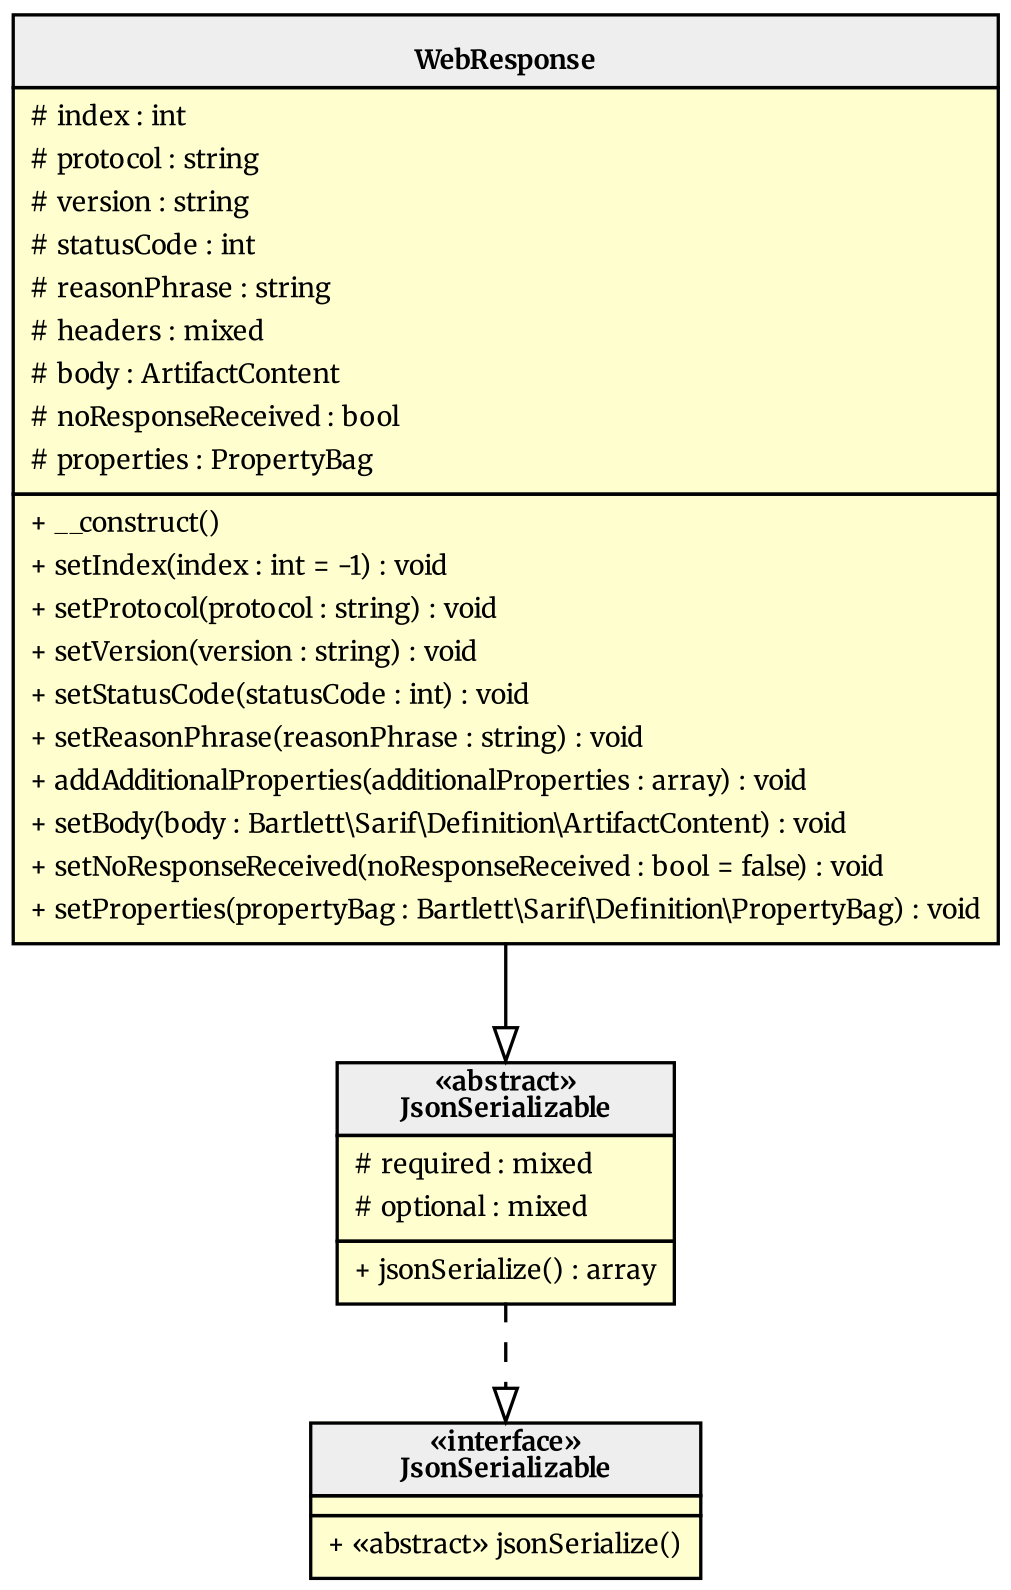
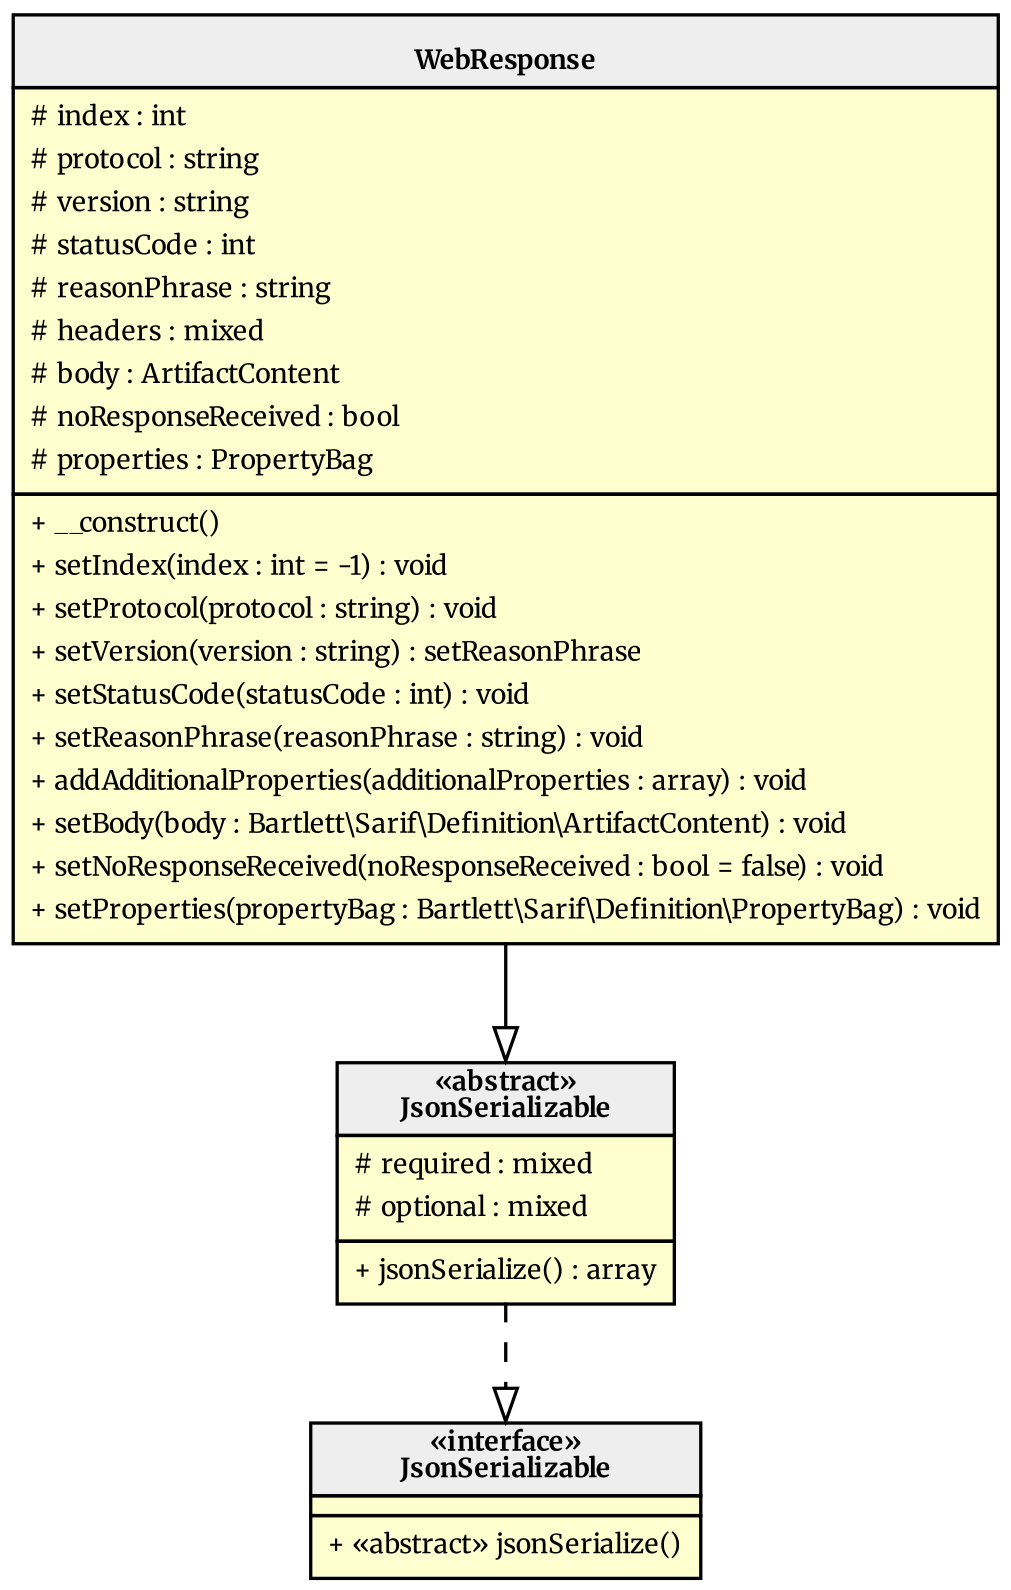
(255, 653) -> (337, 653)
